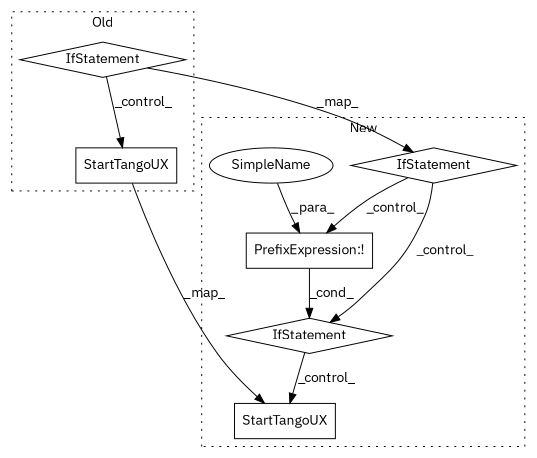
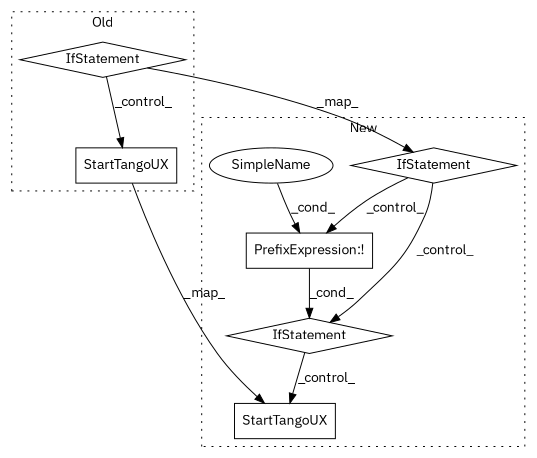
(313, 208) -> (313, 208)
